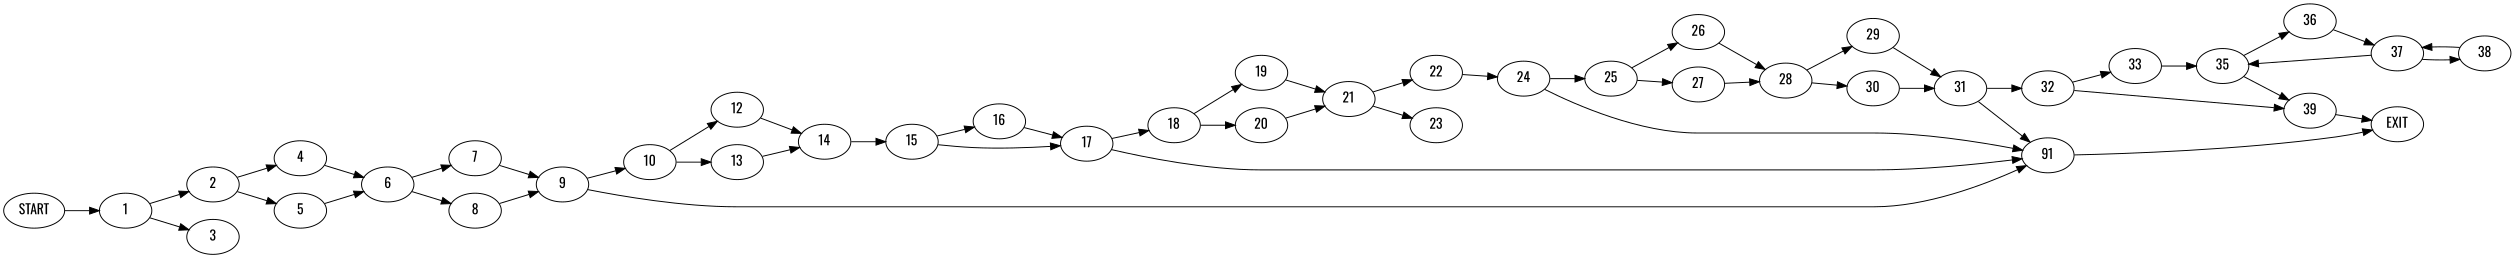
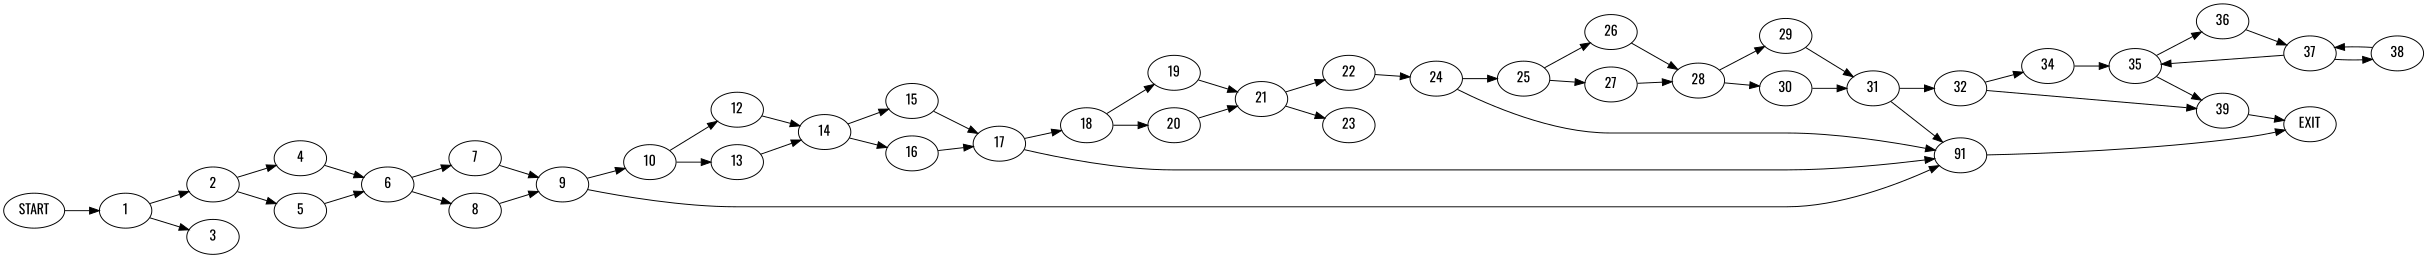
(2135, 66) -> (2048, 66)
(951, 133) -> (863, 142)
